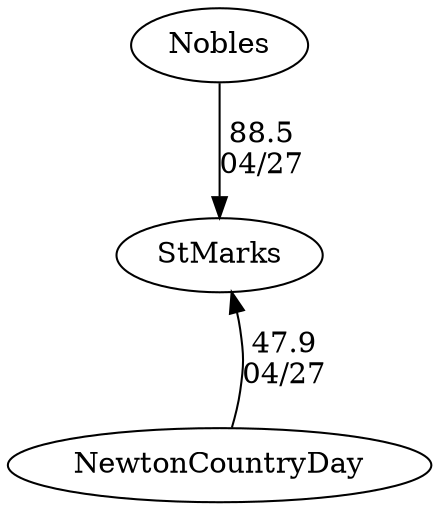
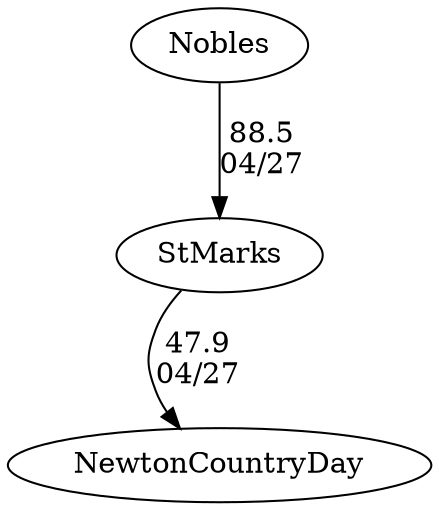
(243, 370) -> (150, 349)
